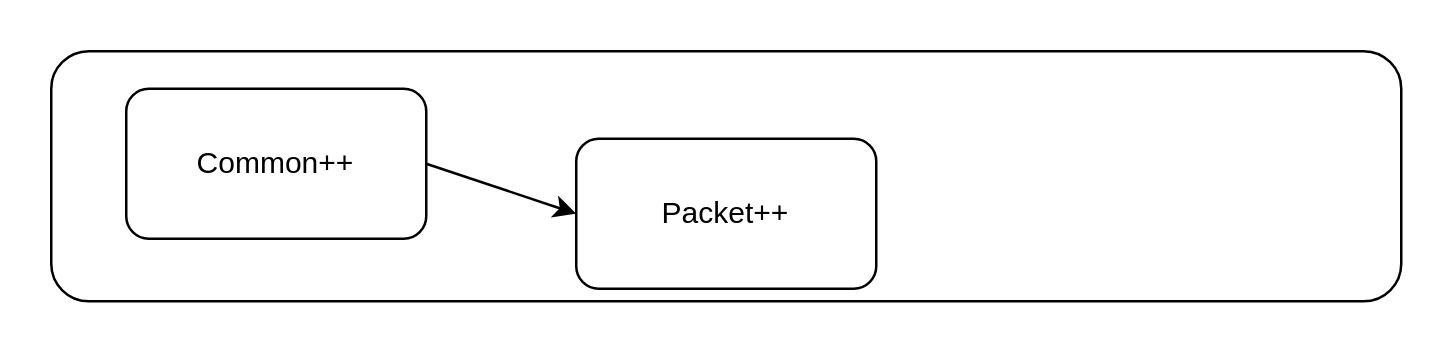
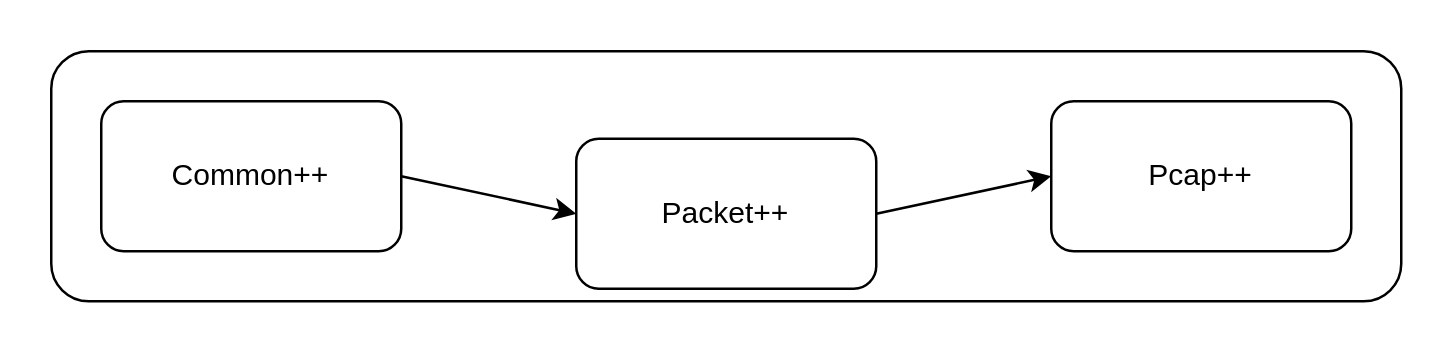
(276, 164) -> (251, 176)
none -> (1201, 176)
none -> (955, 197)
